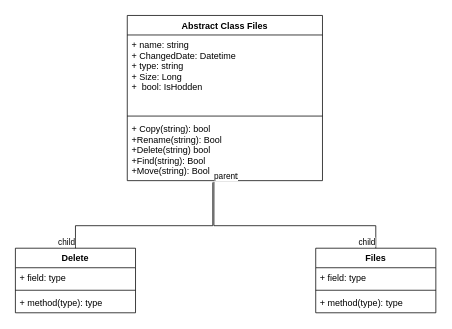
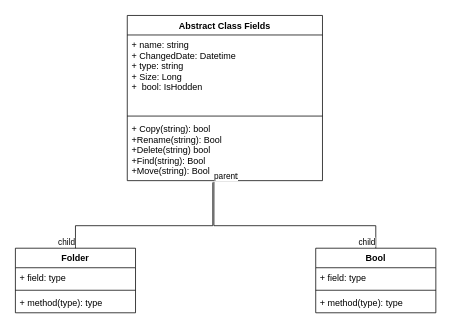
(224, 26) -> (224, 26)
(75, 258) -> (75, 258)
(375, 258) -> (375, 258)
